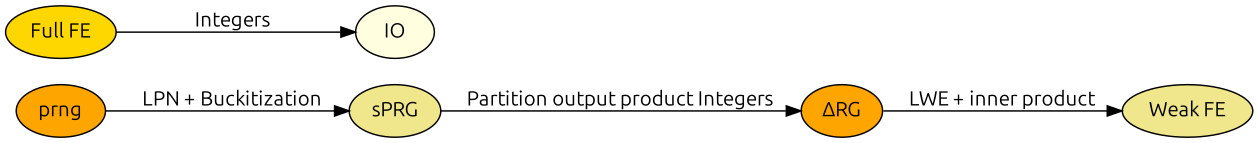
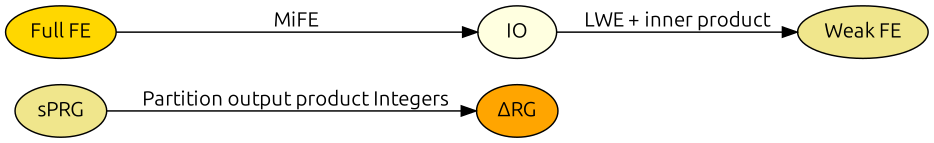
(233, 21) -> (296, 21)
(61, 111) -> none
(995, 111) -> (670, 32)
